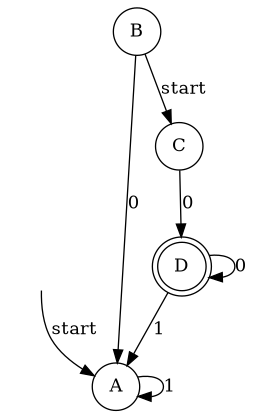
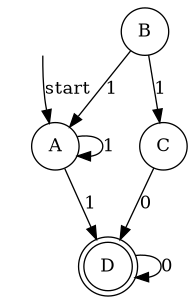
(184, 89) -> (161, 89)
(134, 204) -> (112, 89)
(151, 323) -> (78, 198)
